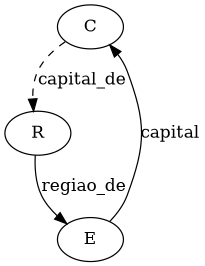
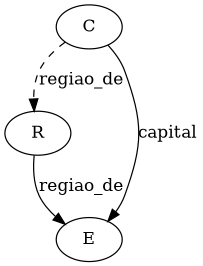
(82, 80) -> (82, 80)
(141, 140) -> (138, 127)
